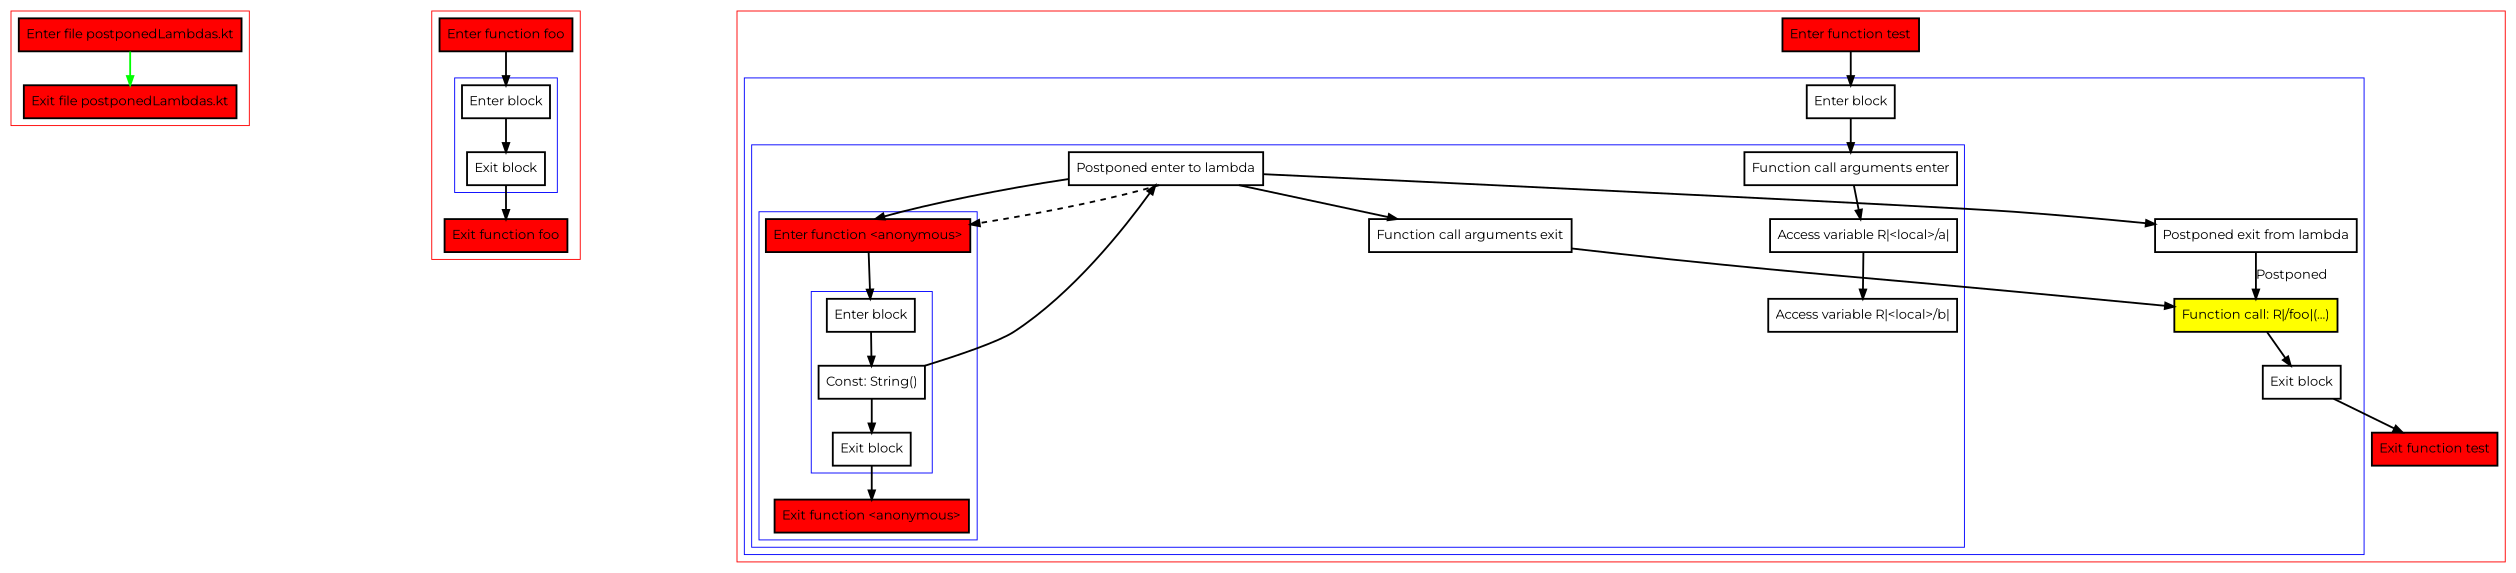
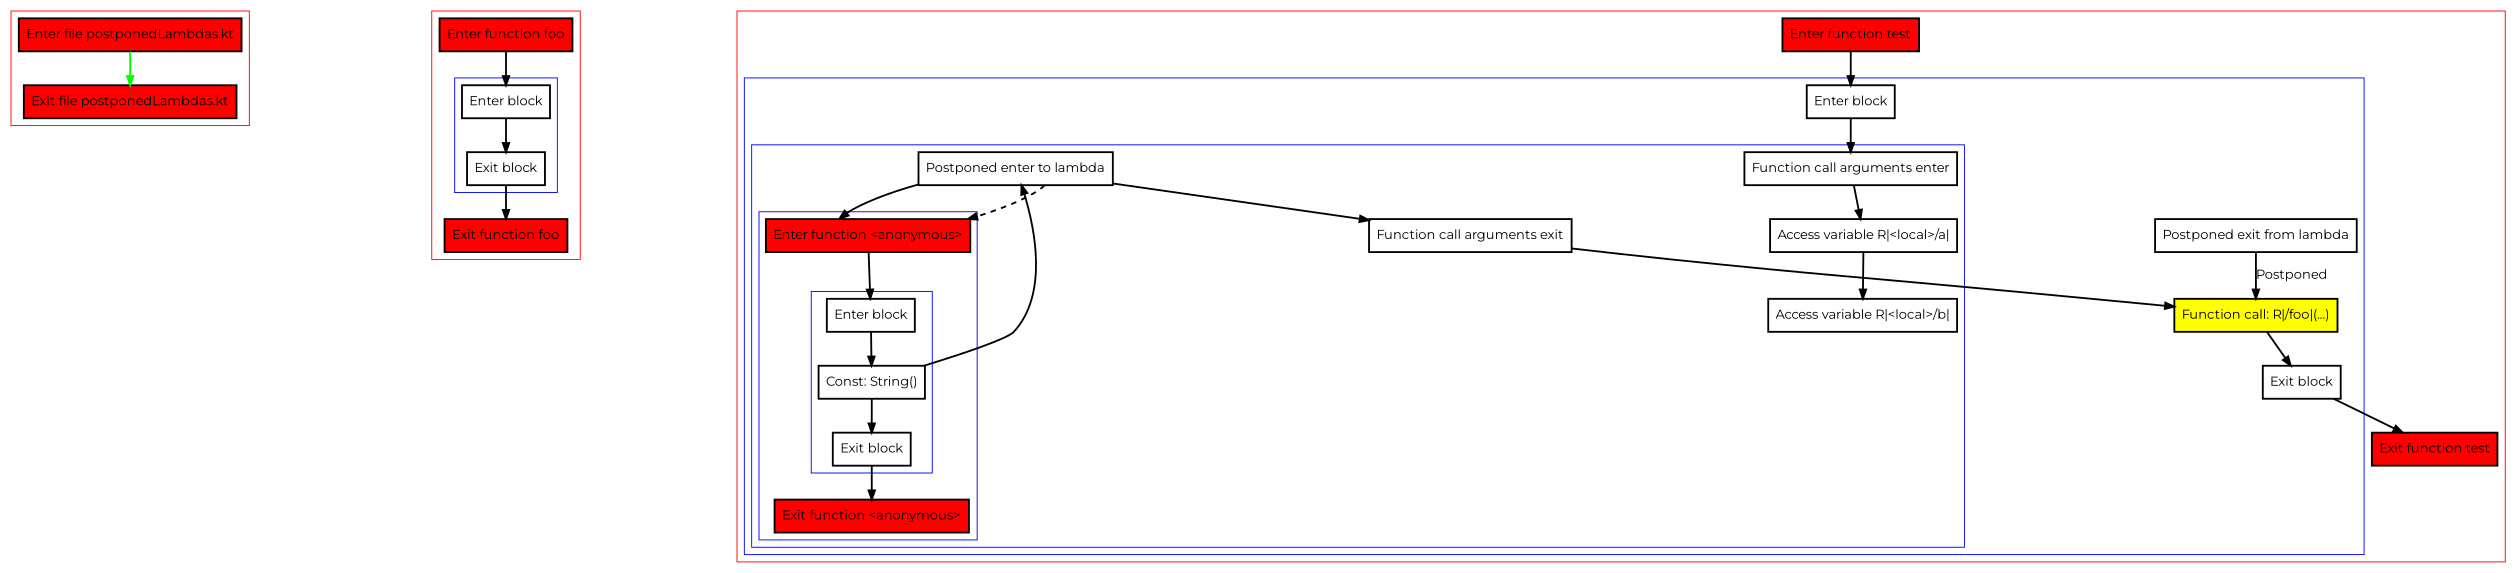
(1705, 195) -> none
